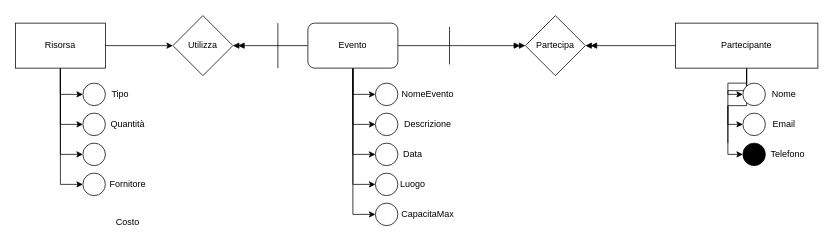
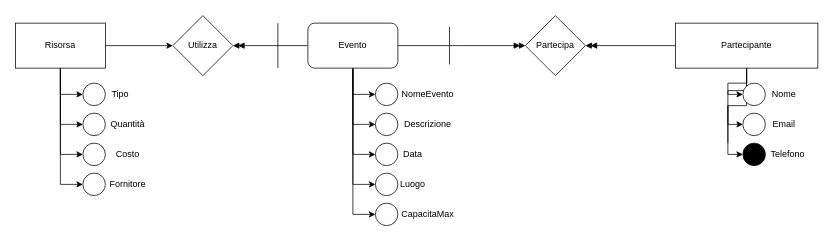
(128, 222) -> (128, 154)
